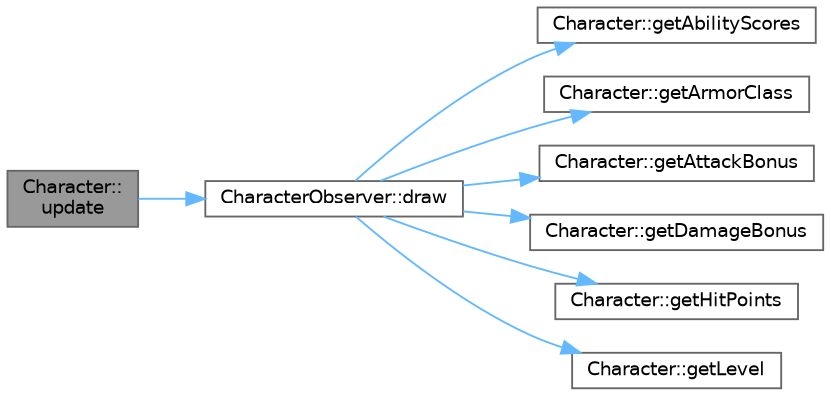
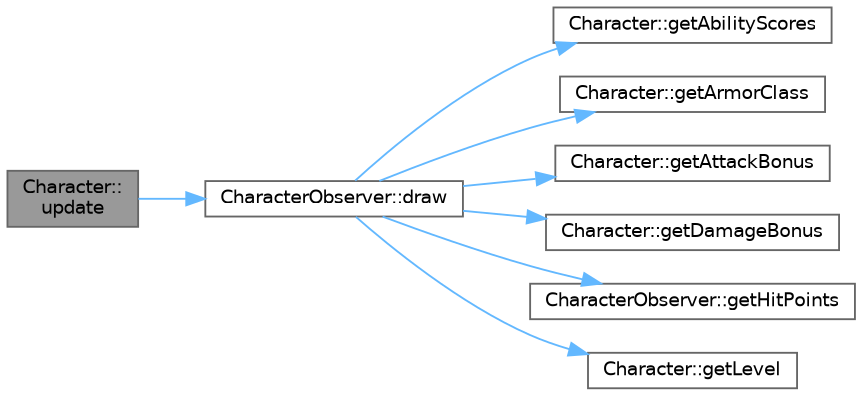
(677, 301) -> (693, 301)
